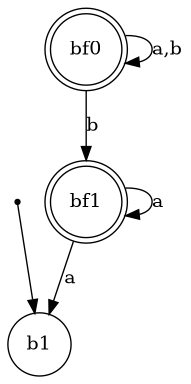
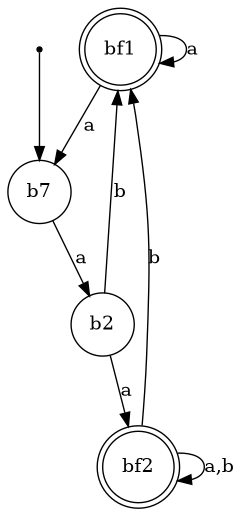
(86, 49) -> (138, 467)
none -> (103, 325)
(39, 344) -> (39, 192)
